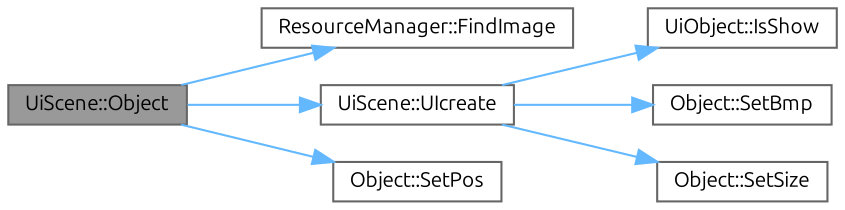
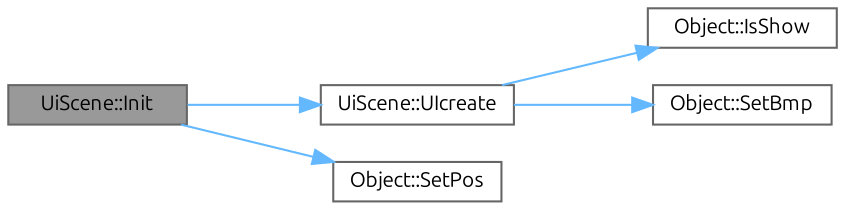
(417, 28) -> none
(742, 28) -> (742, 28)
(98, 105) -> (98, 105)
(742, 182) -> none
